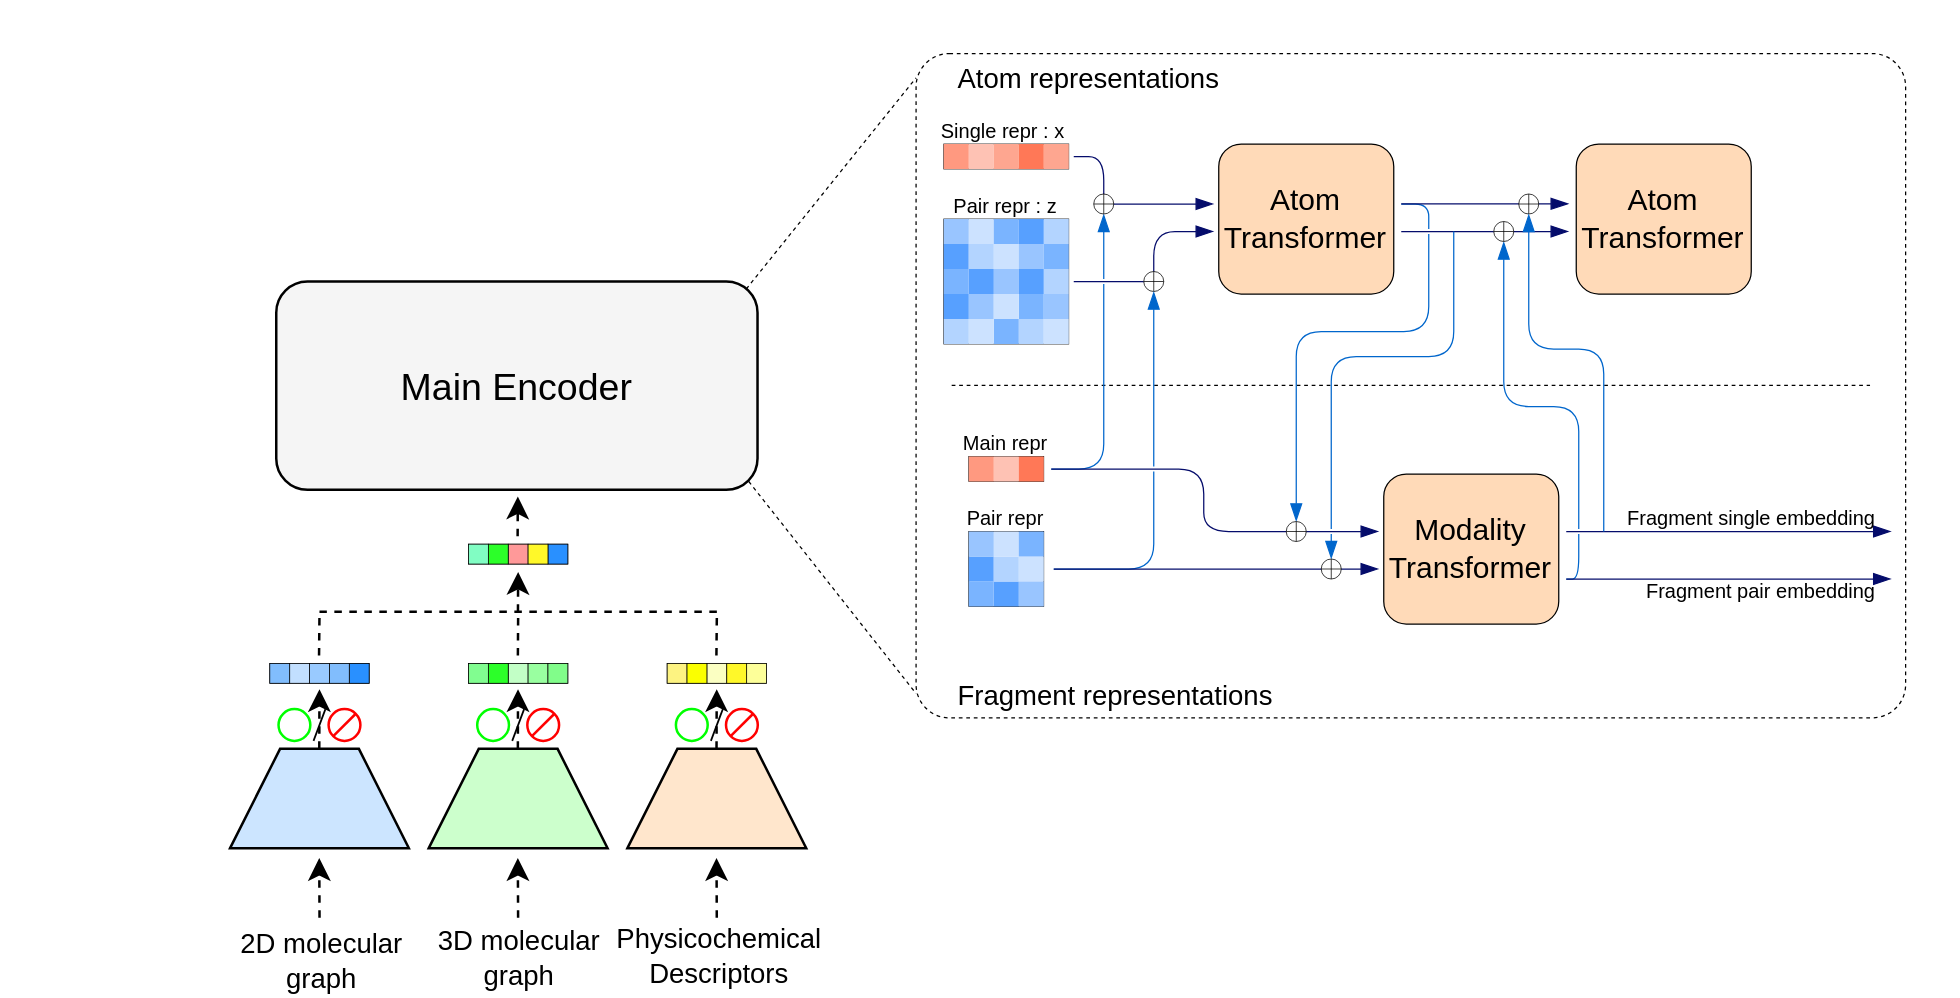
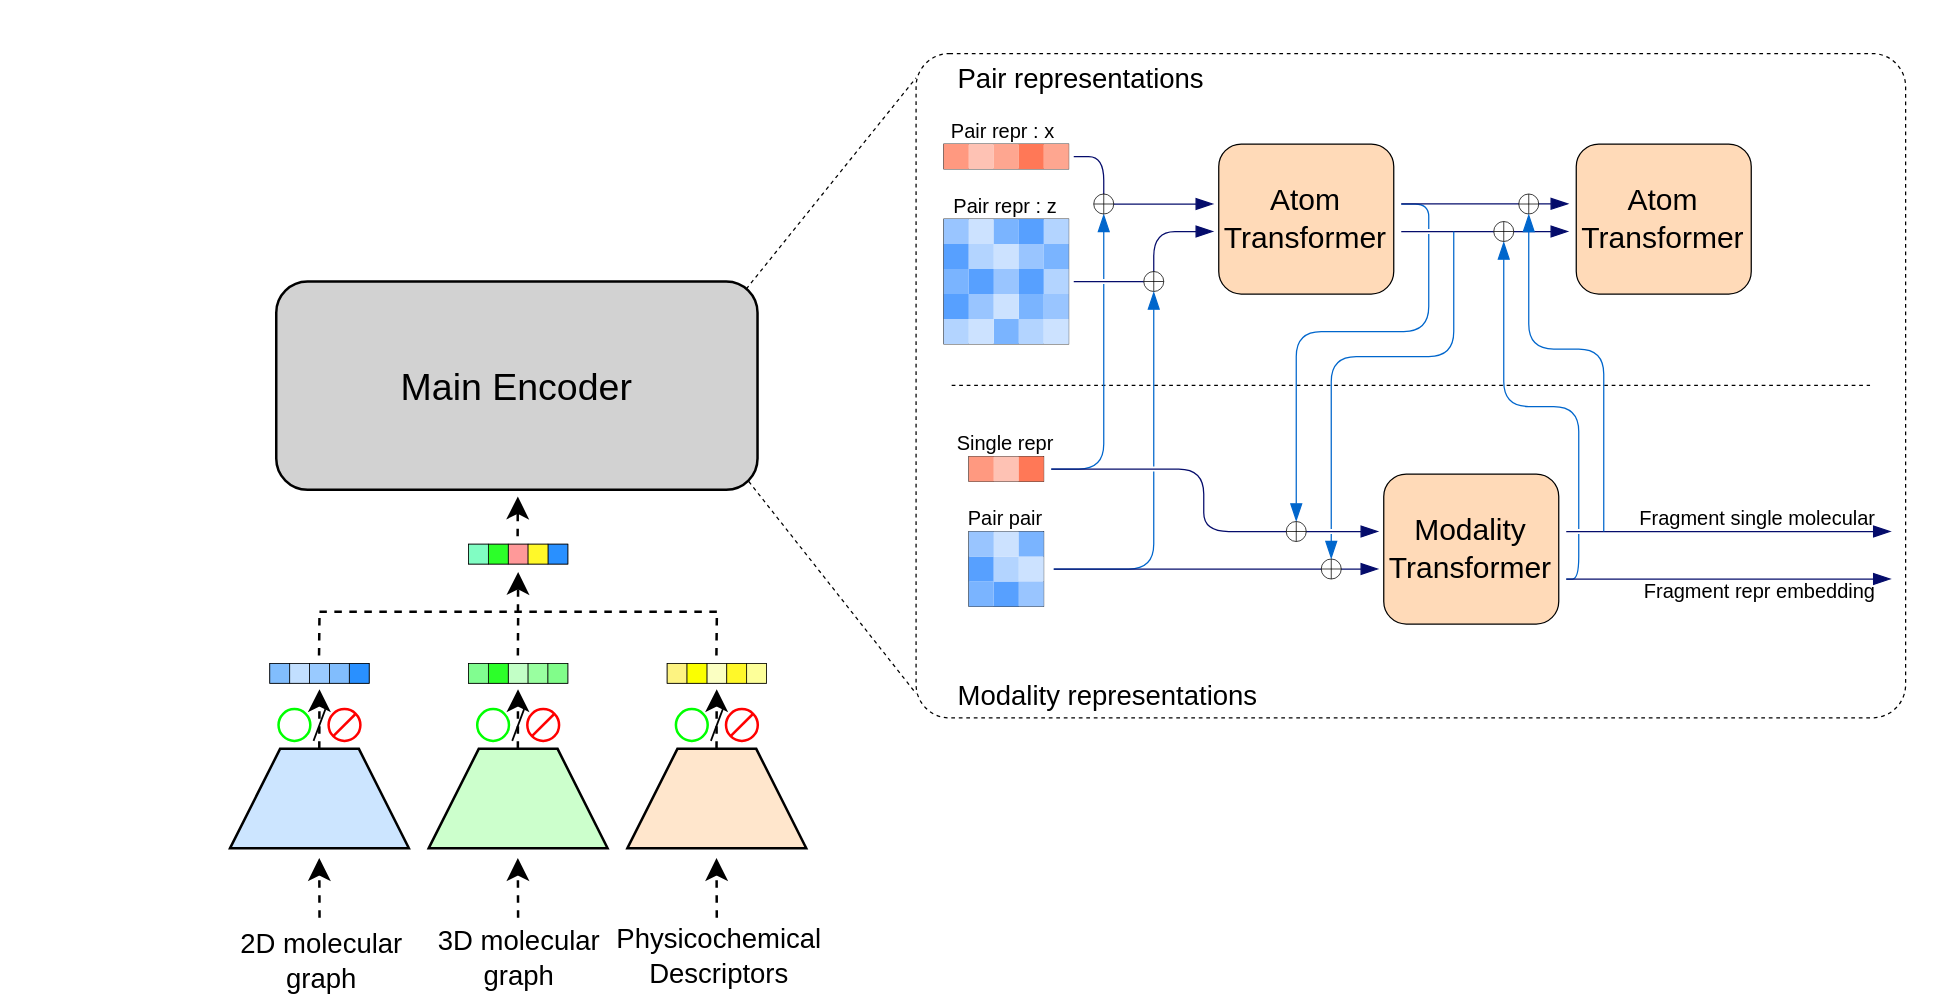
(1100, 79) -> (1100, 79)
(1004, 131) -> (1004, 131)
(517, 385) -> (517, 385)
(1006, 444) -> (1006, 444)
(1006, 519) -> (1006, 519)
(1749, 519) -> (1752, 519)
(1758, 591) -> (1755, 591)
(1119, 696) -> (1119, 696)
